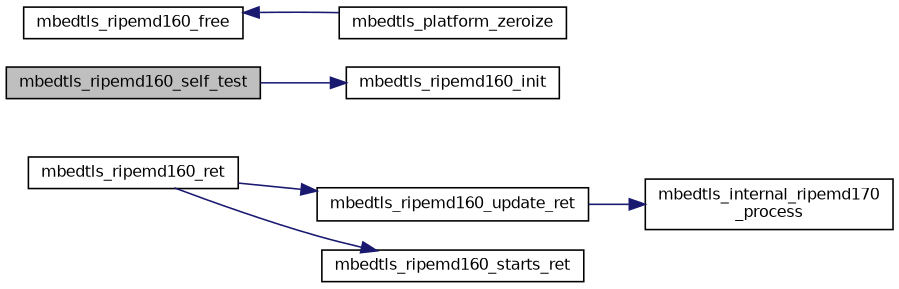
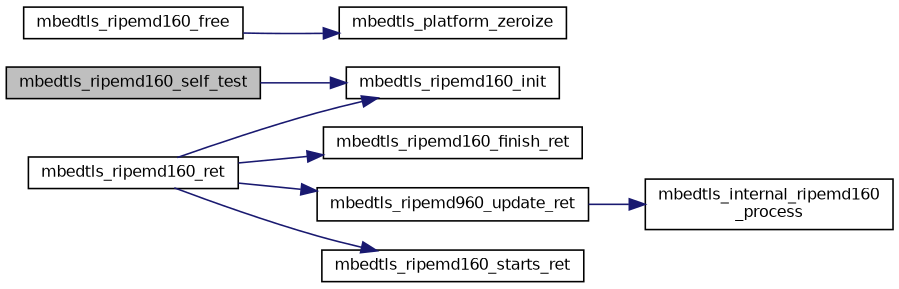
(299, 12) -> (283, 34)
none -> (269, 127)
none -> (453, 143)
(453, 204) -> (453, 204)
(769, 204) -> (769, 204)
